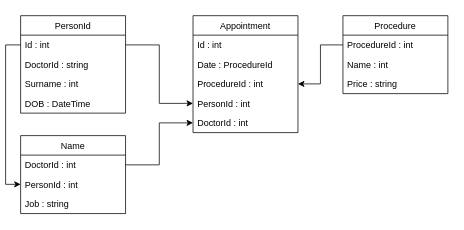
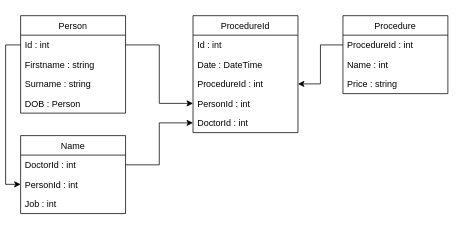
(73, 26) -> (73, 26)
(245, 26) -> (245, 26)
(63, 65) -> (64, 65)
(239, 65) -> (230, 65)
(53, 84) -> (60, 84)
(55, 104) -> (51, 104)
(50, 204) -> (43, 204)
